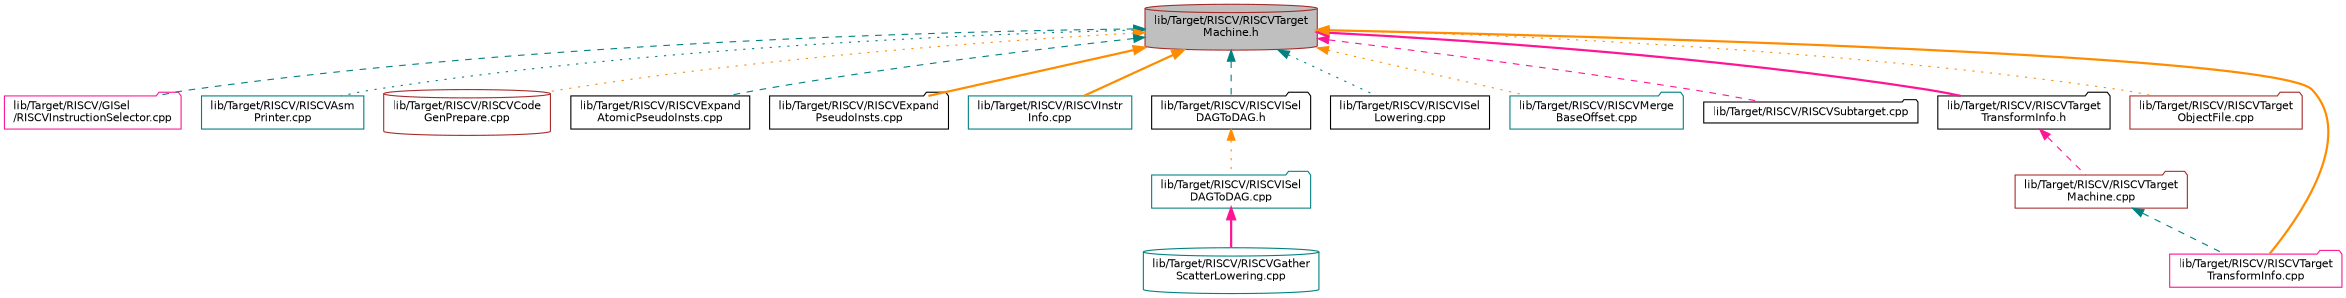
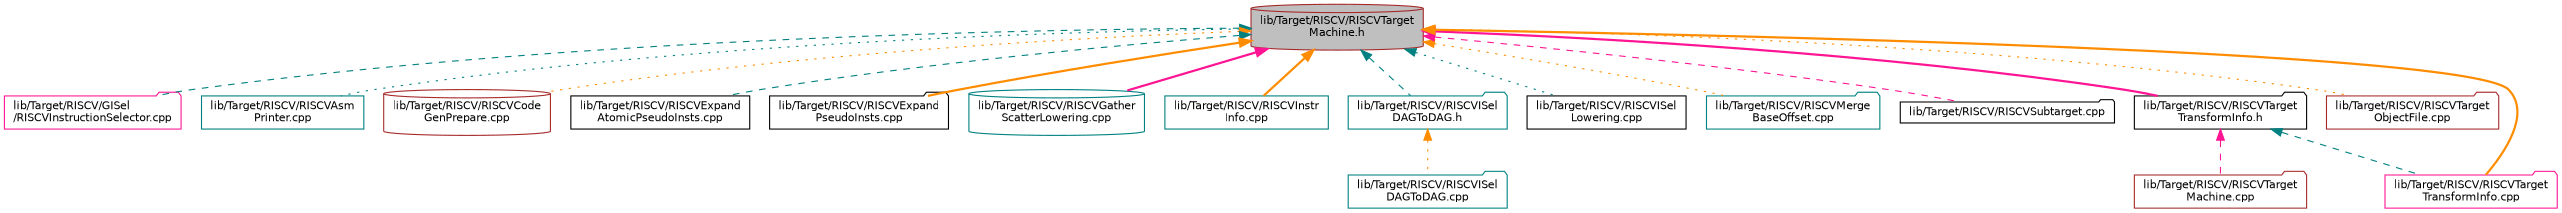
(1231, 112) -> (1428, 112)
(1231, 234) -> (1192, 71)
(2184, 234) -> (2351, 154)
